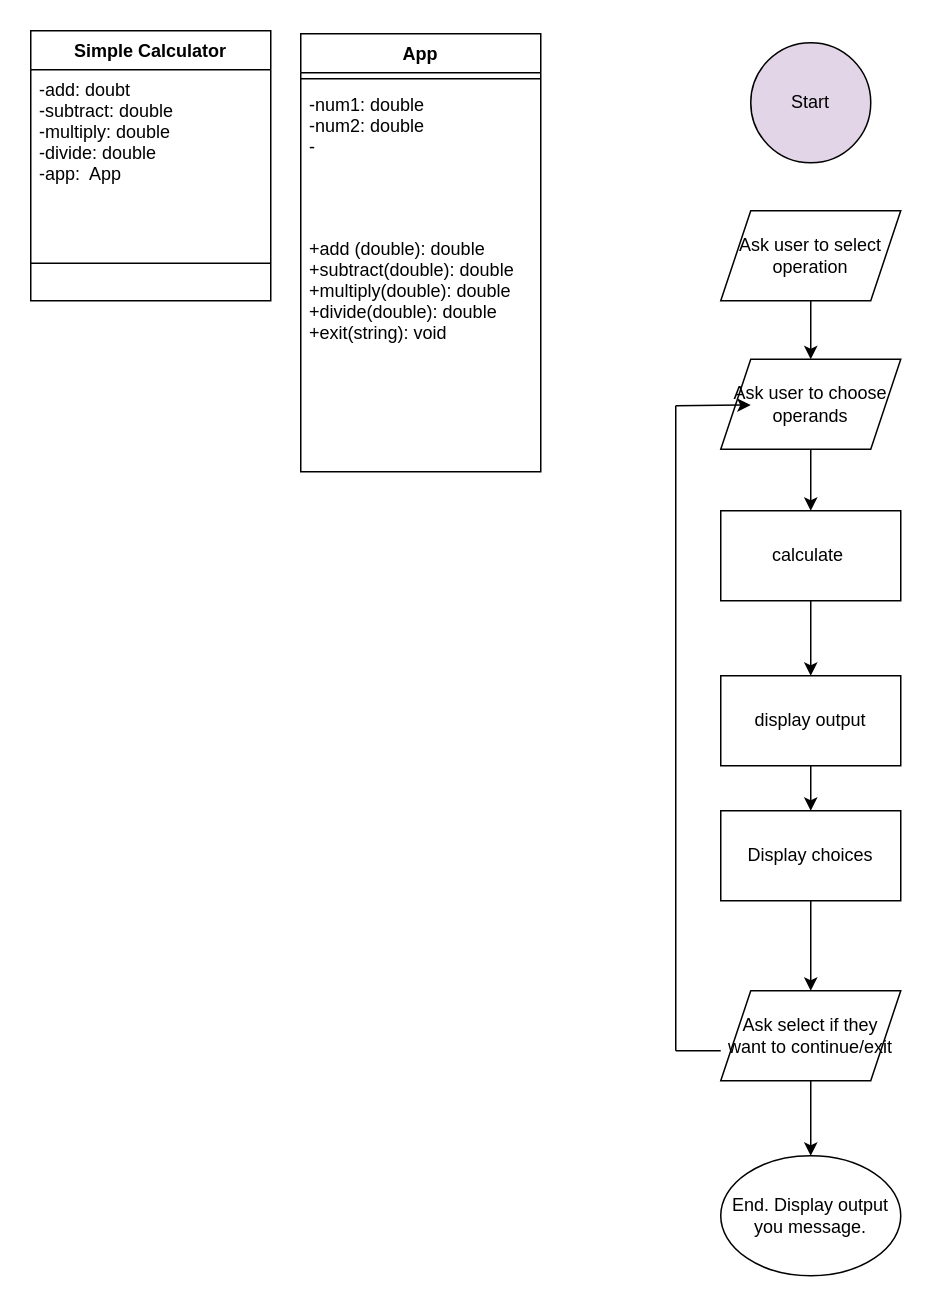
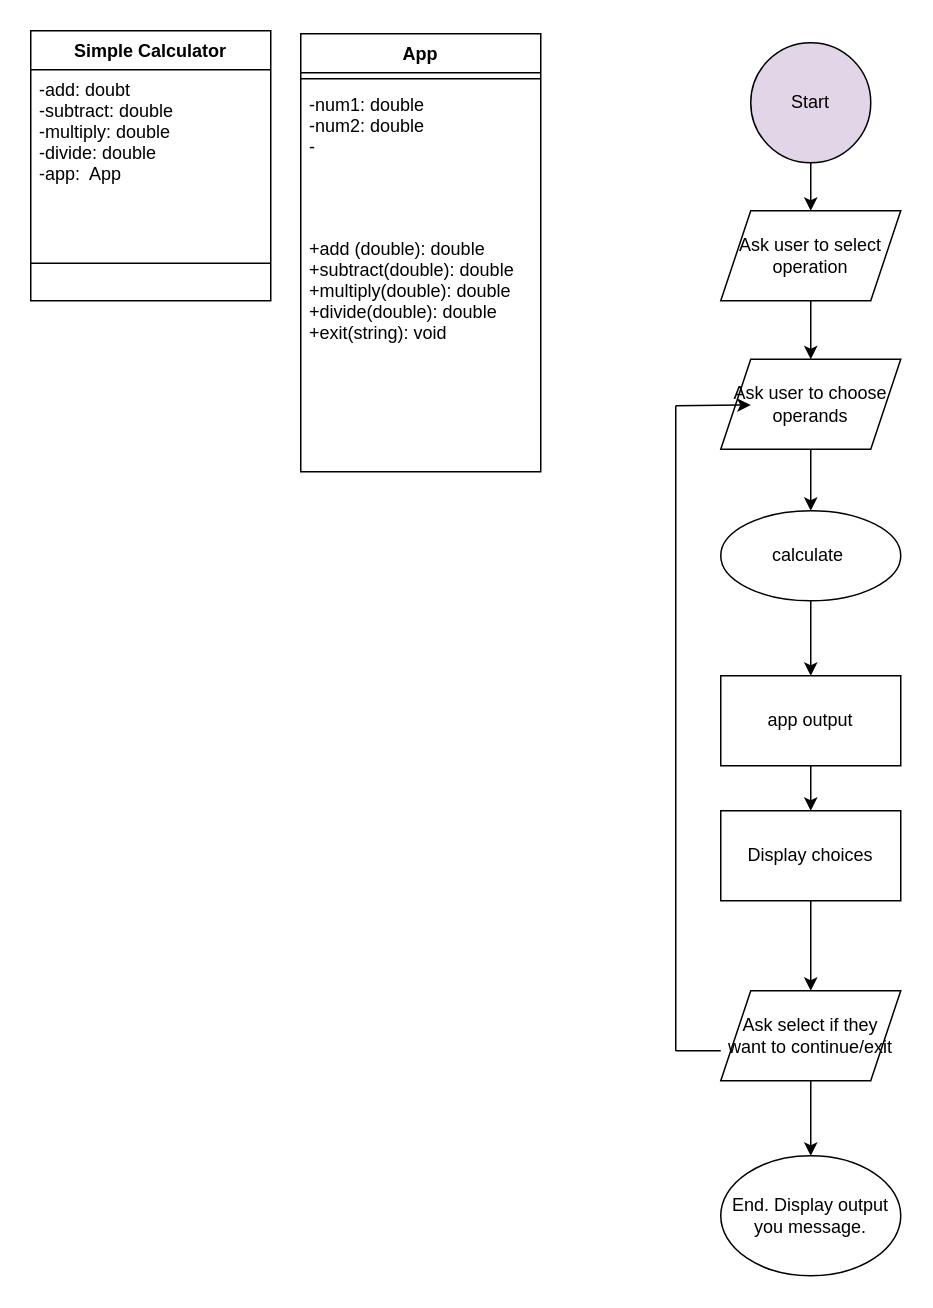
none -> (811, 192)
(811, 556) -> (811, 556)
(811, 721) -> (811, 721)
